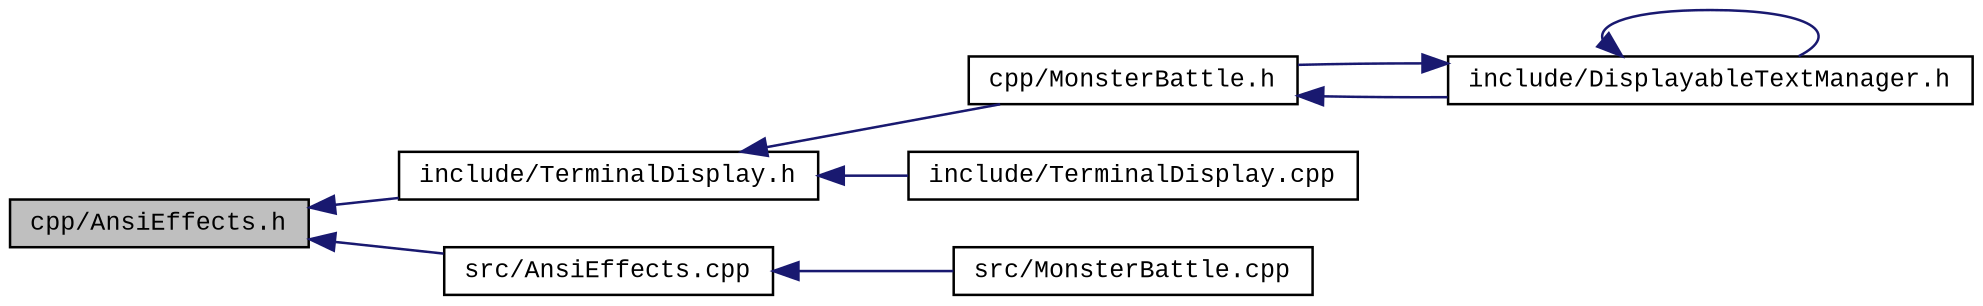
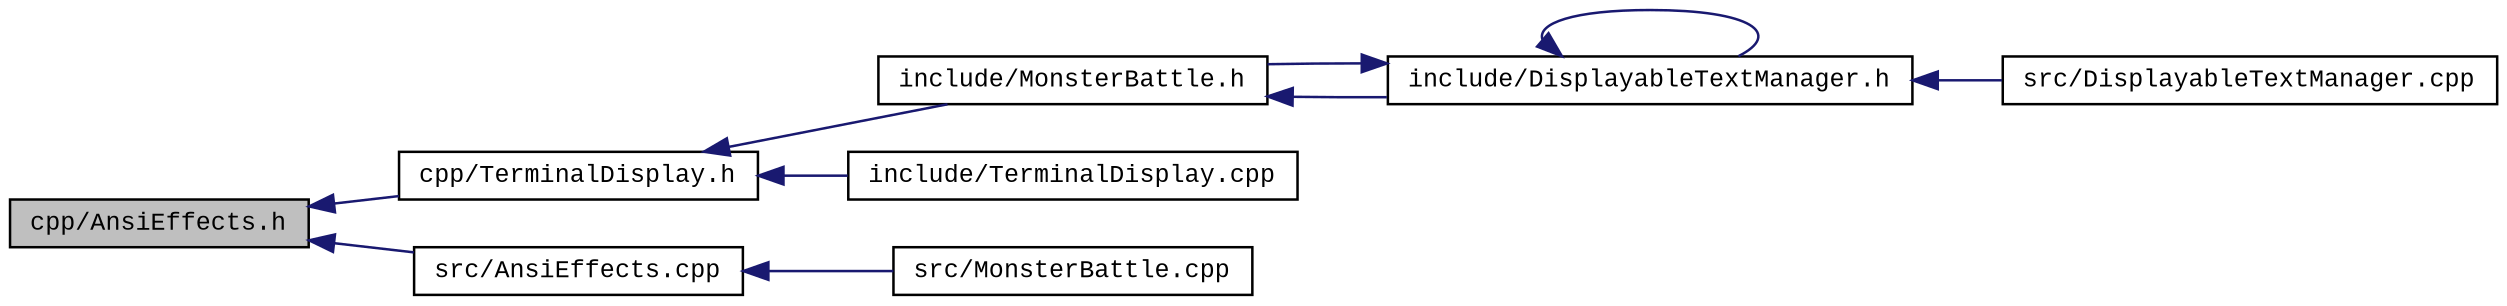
(1133, 80) -> (1073, 80)
none -> (2250, 80)
(609, 176) -> (578, 176)
